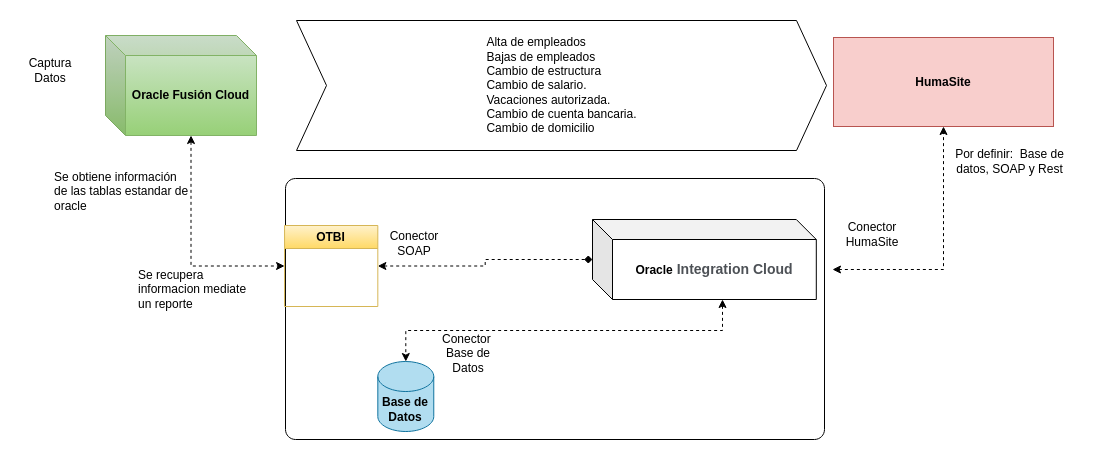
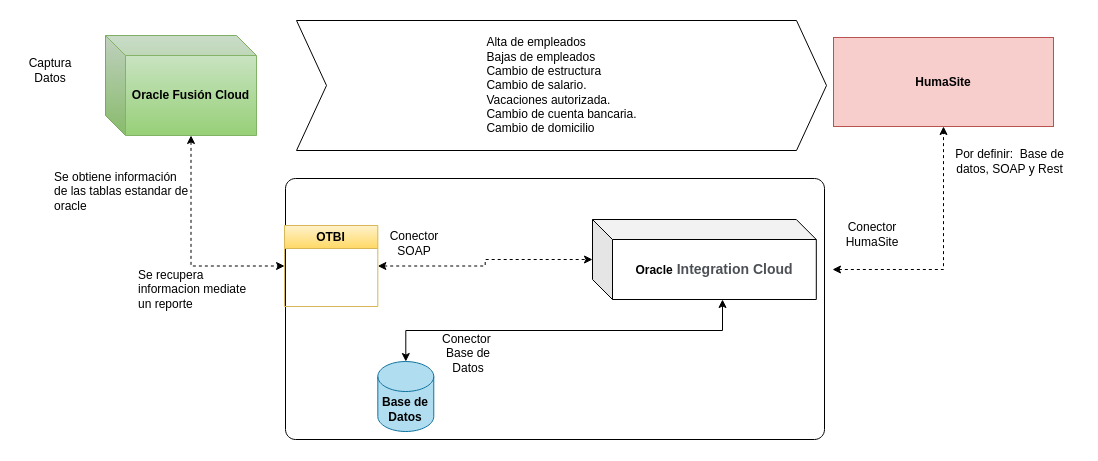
(583, 260) -> (584, 260)
(564, 331) -> (564, 331)
